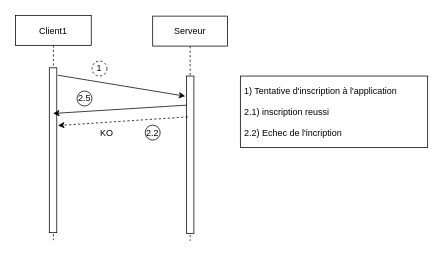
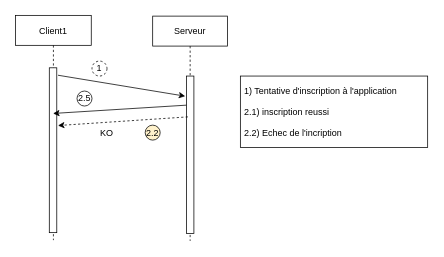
(153, 133) -> (153, 133)
